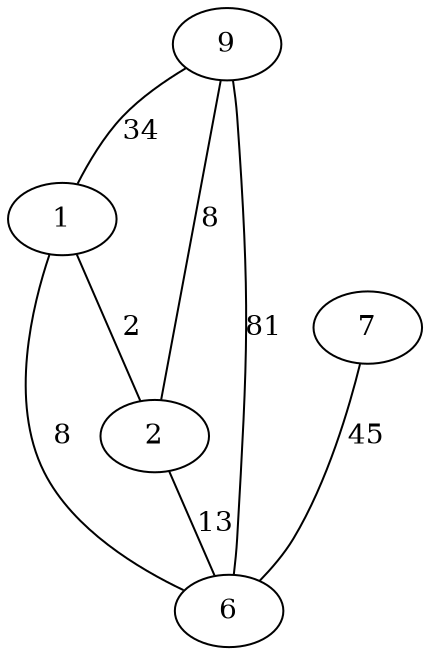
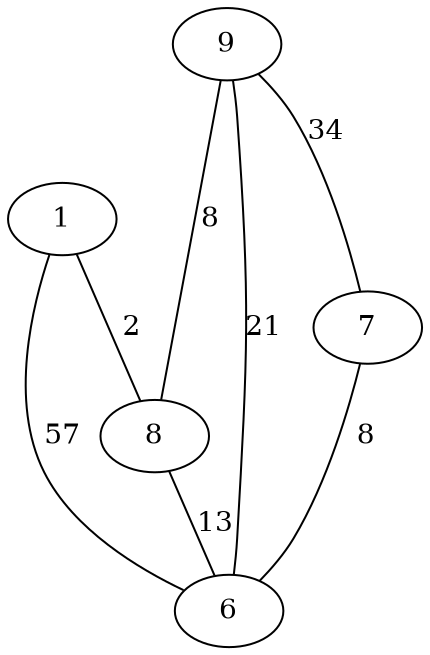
(122, 117) -> (323, 176)
(264, 328) -> (264, 328)
(63, 436) -> (63, 436)
(155, 436) -> (155, 436)
(367, 436) -> (367, 436)
